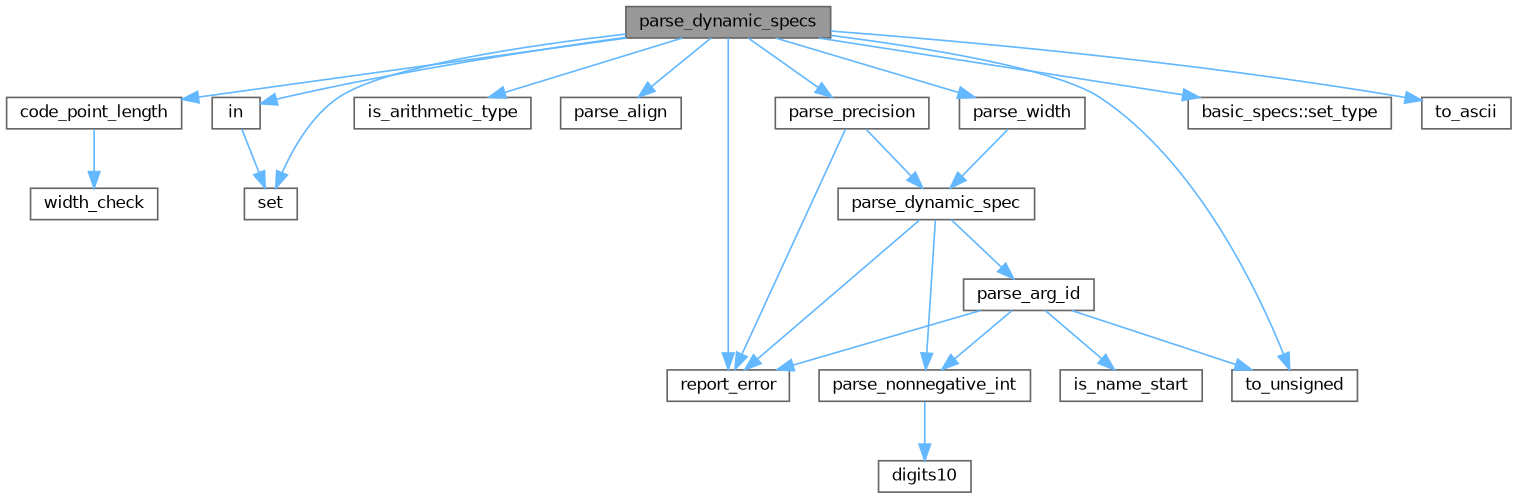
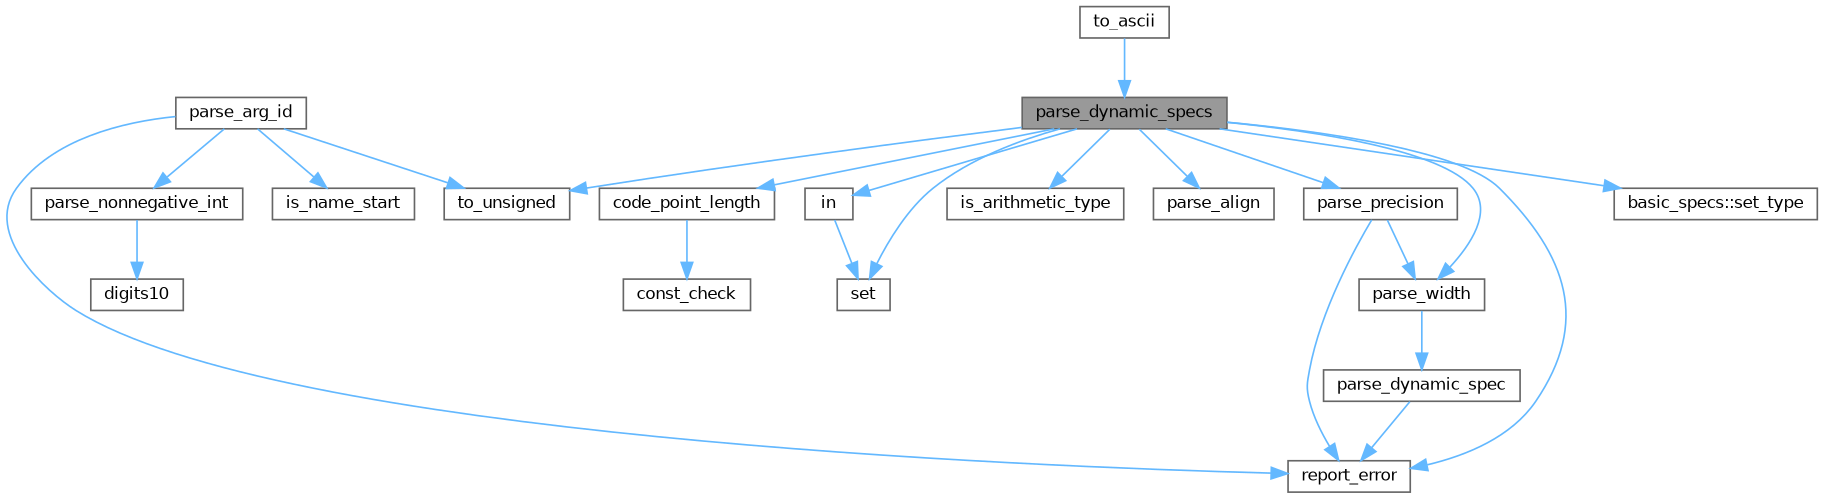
(1119, 58) -> (1125, 60)
(888, 152) -> (1398, 242)
(94, 204) -> (687, 295)
(976, 243) -> none
(931, 287) -> none
